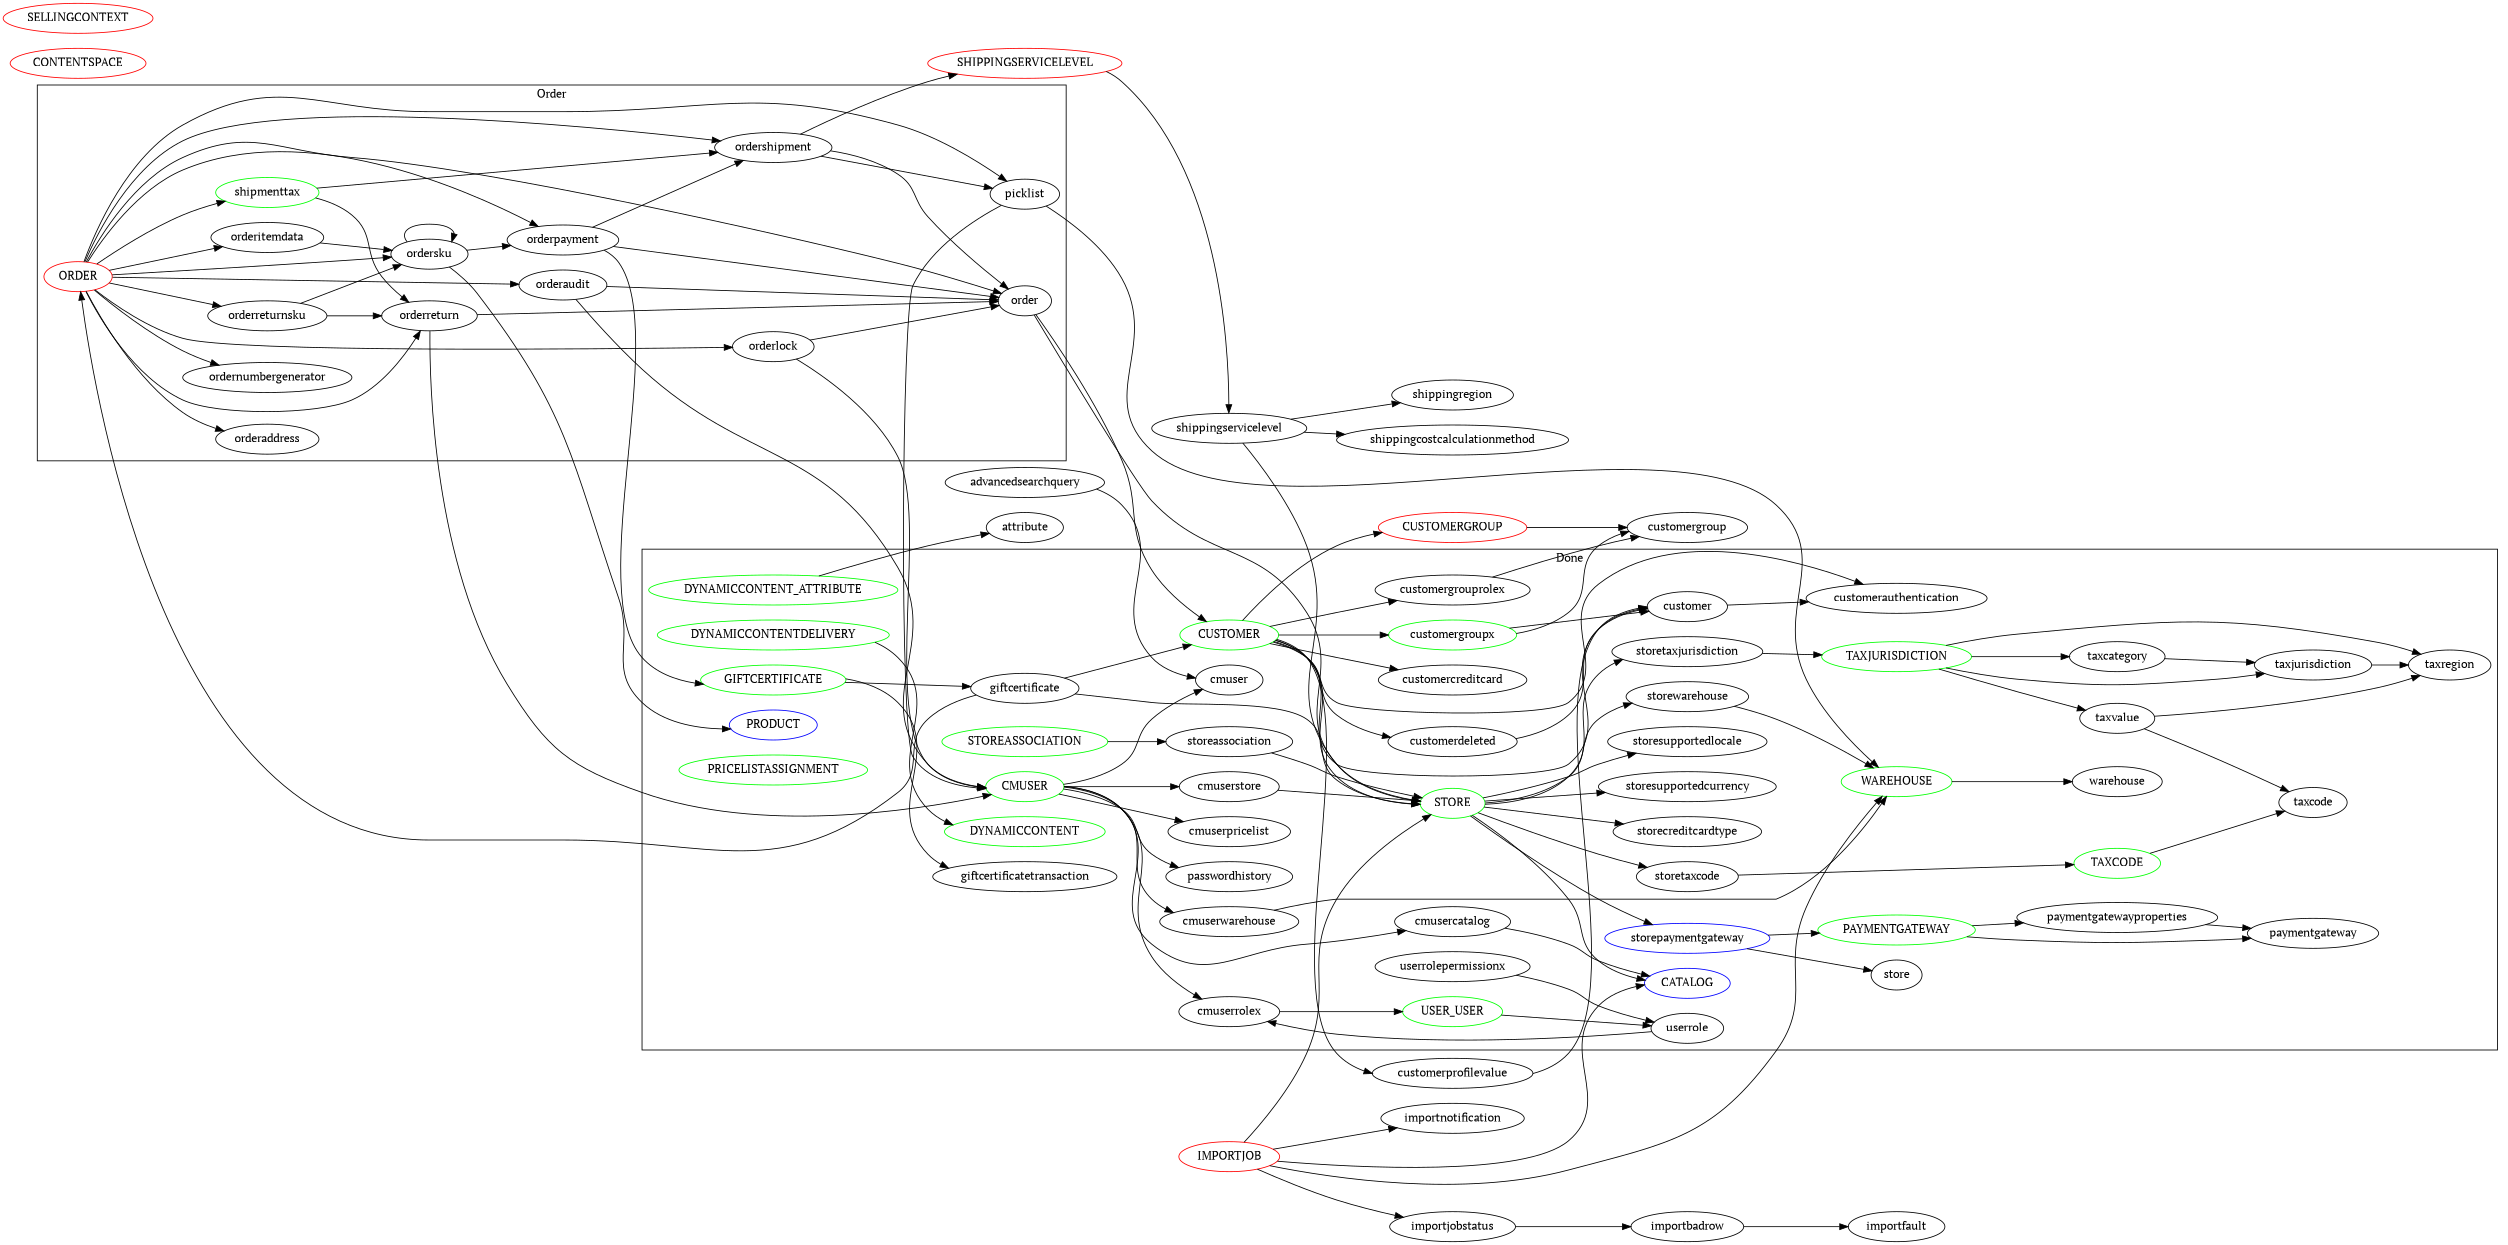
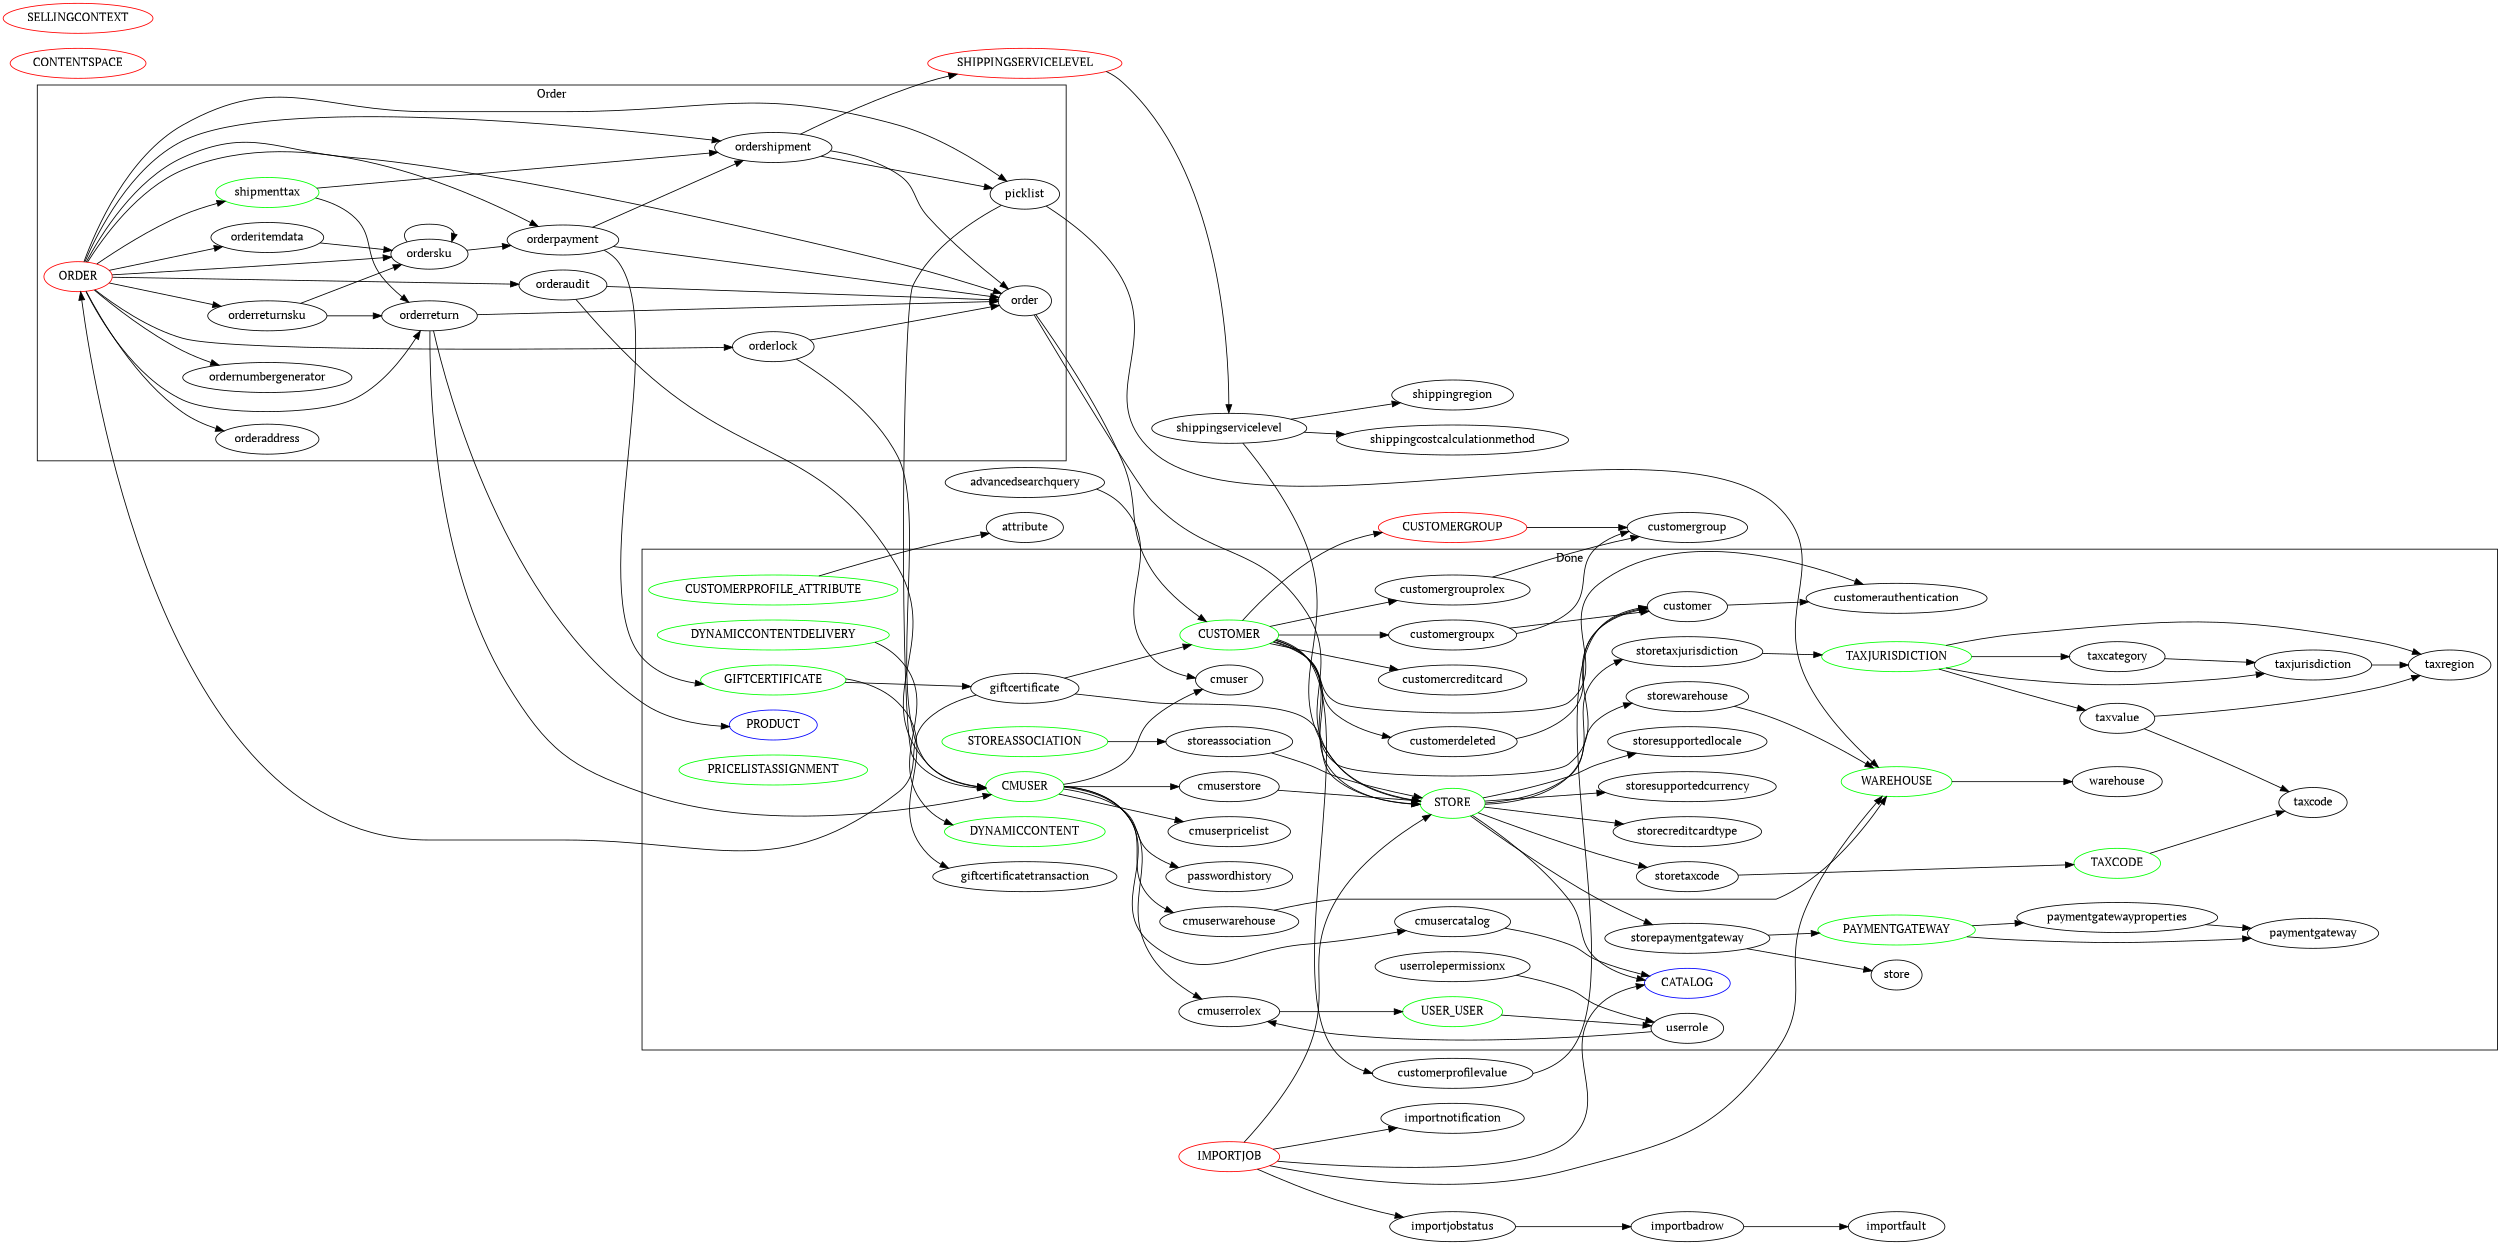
(591, 512) -> (528, 571)
(773, 590) -> (773, 590)
(1453, 635) -> (1453, 635)
(1687, 938) -> (1687, 938)
